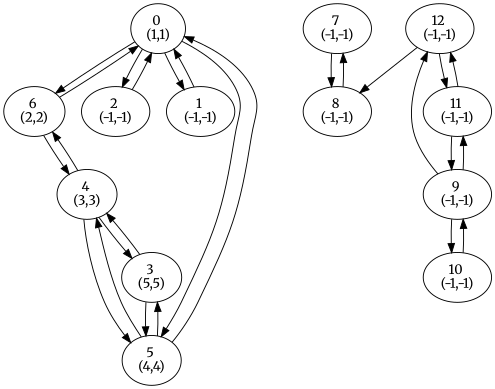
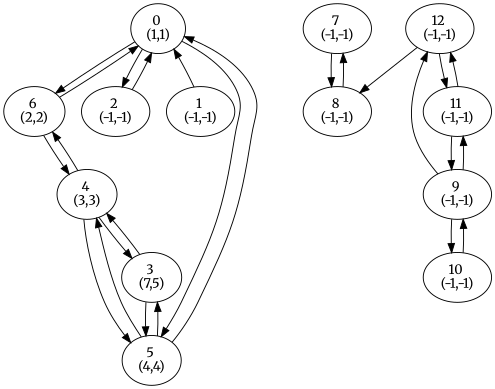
(172, 68) -> none
(152, 277) -> (152, 277)
